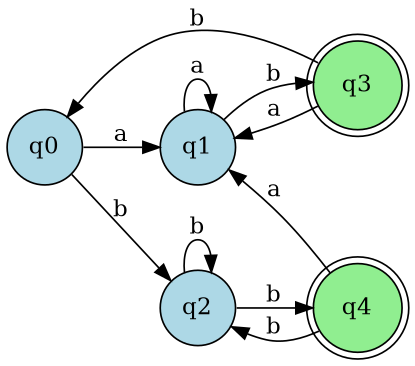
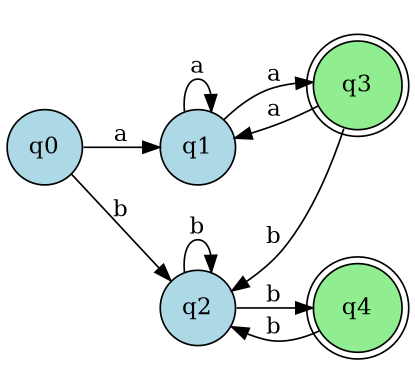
(189, 32) -> (307, 213)
(274, 74) -> (274, 74)
(289, 224) -> none
